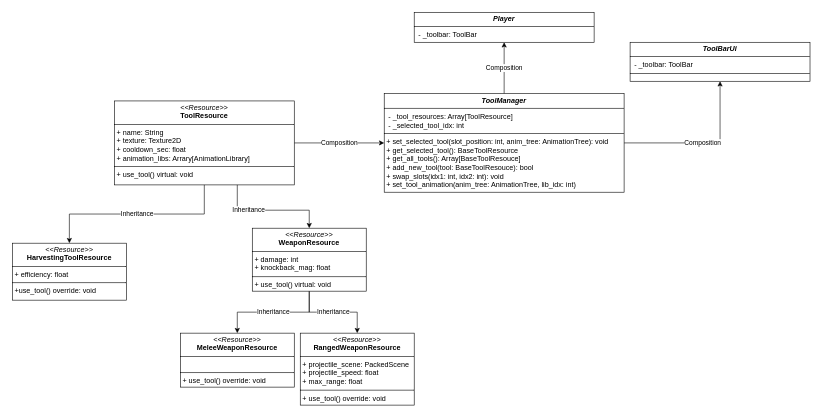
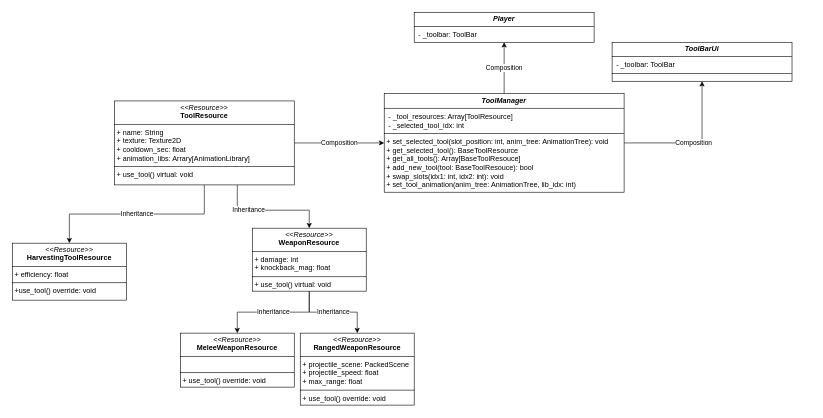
(720, 62) -> (702, 62)
